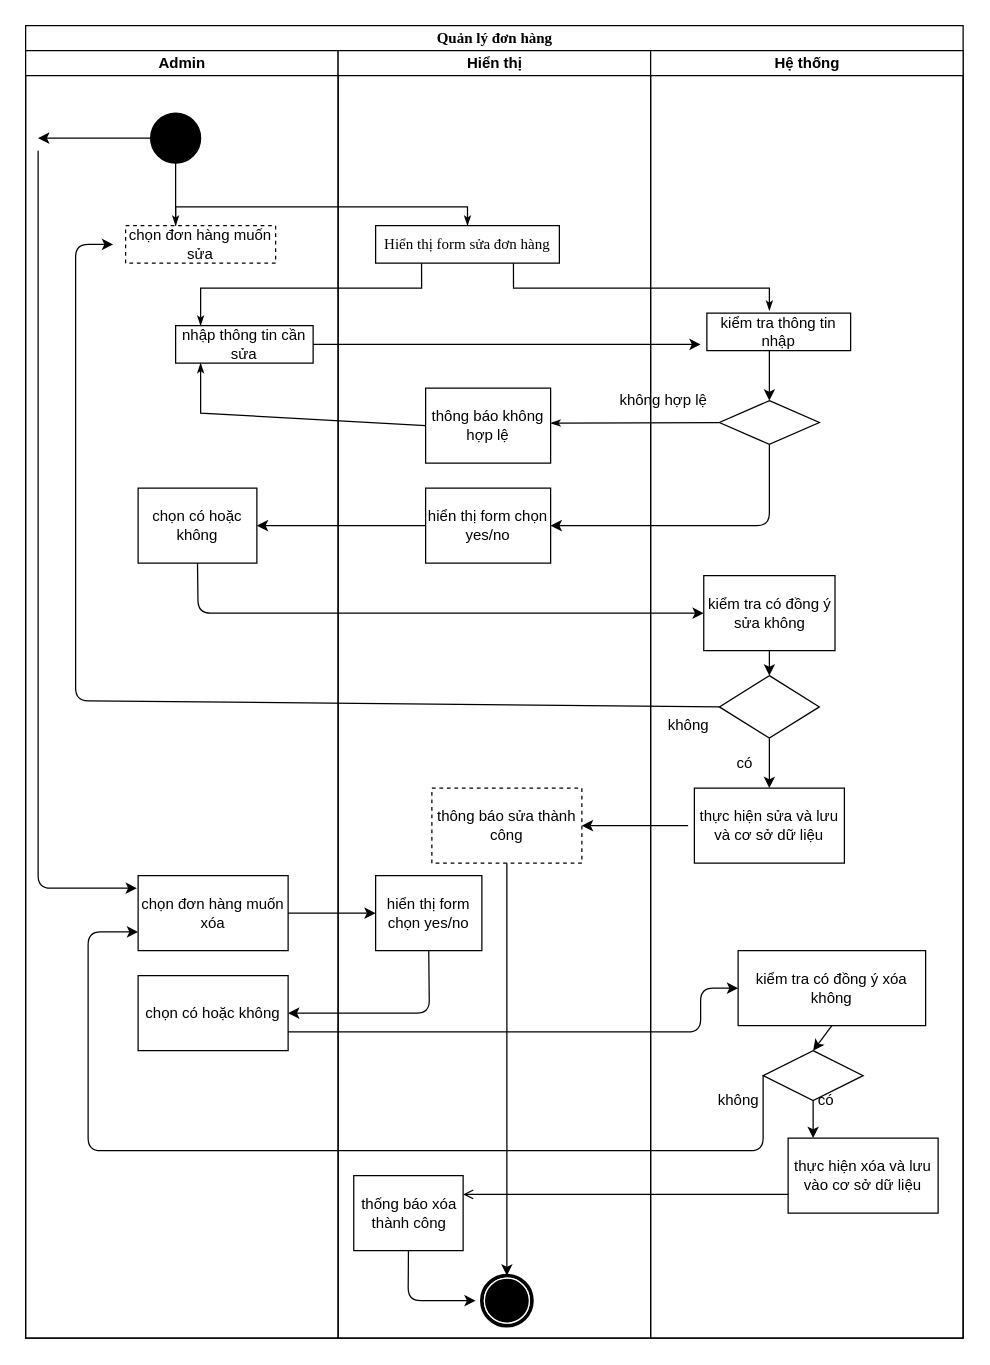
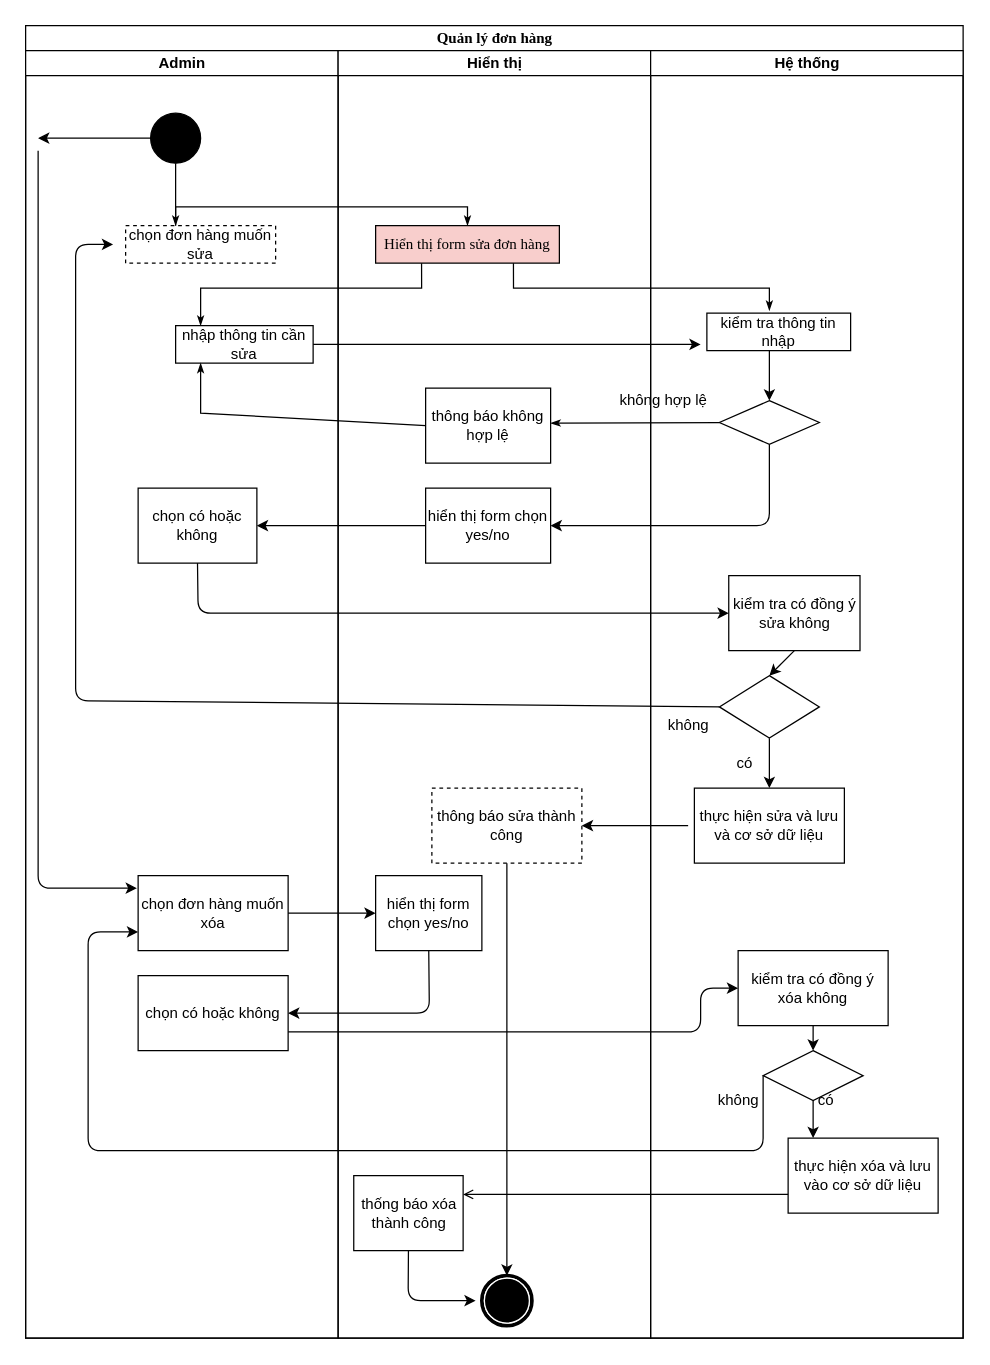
(468, 244) -> (468, 244)
(769, 613) -> (794, 613)
(832, 988) -> (813, 988)
